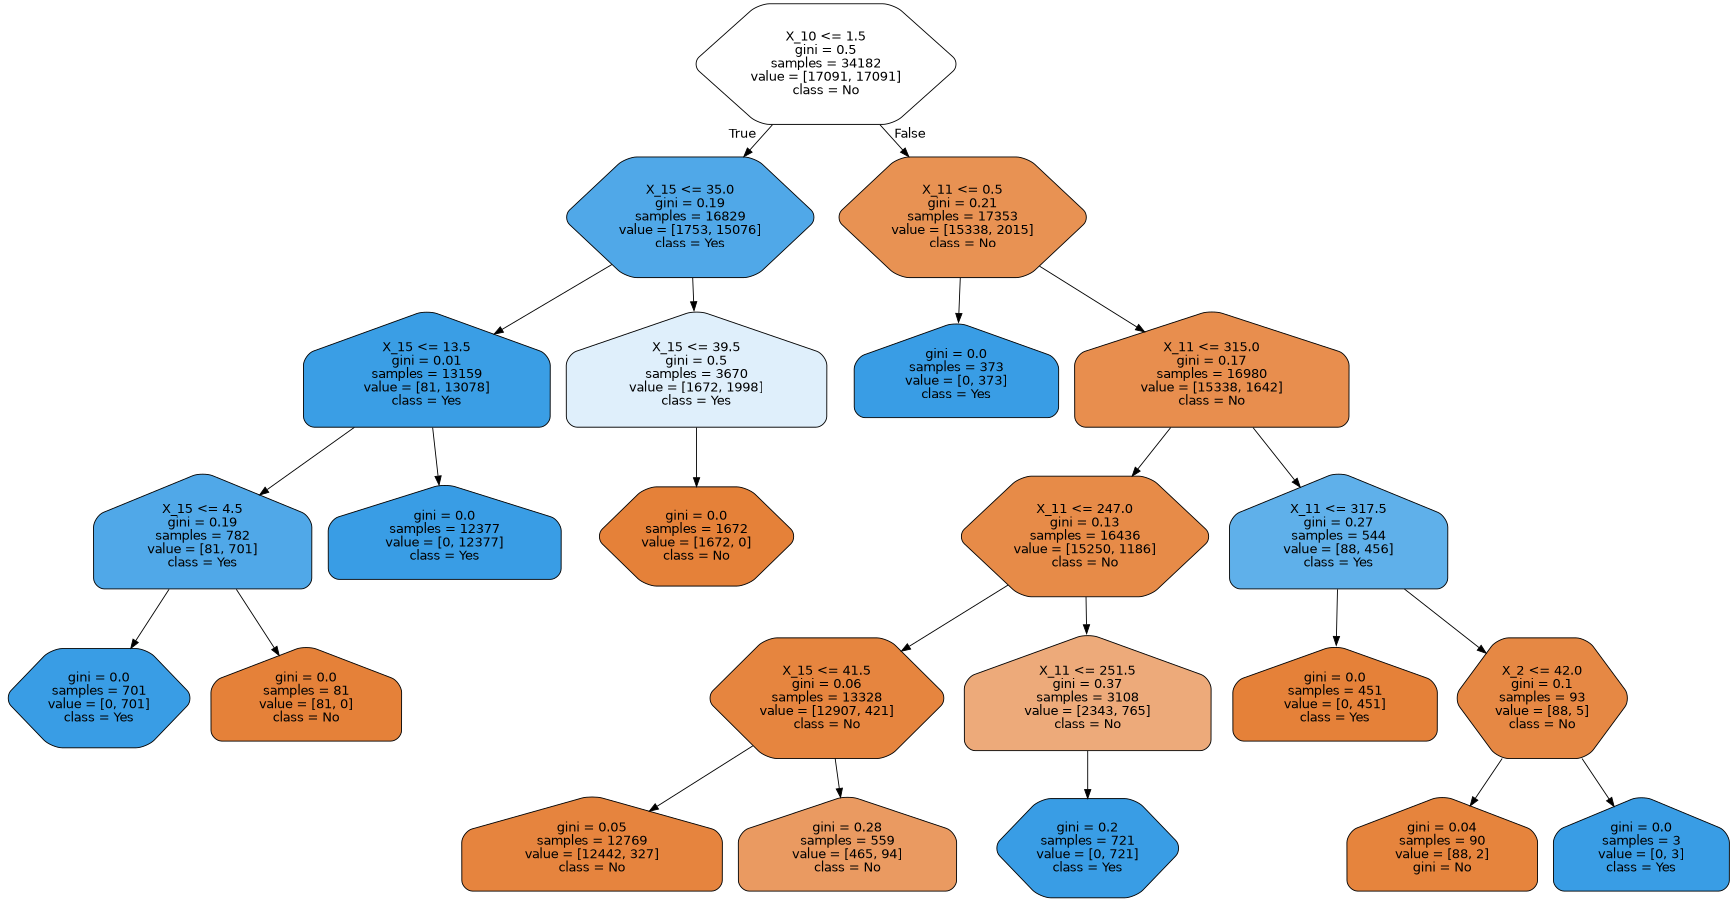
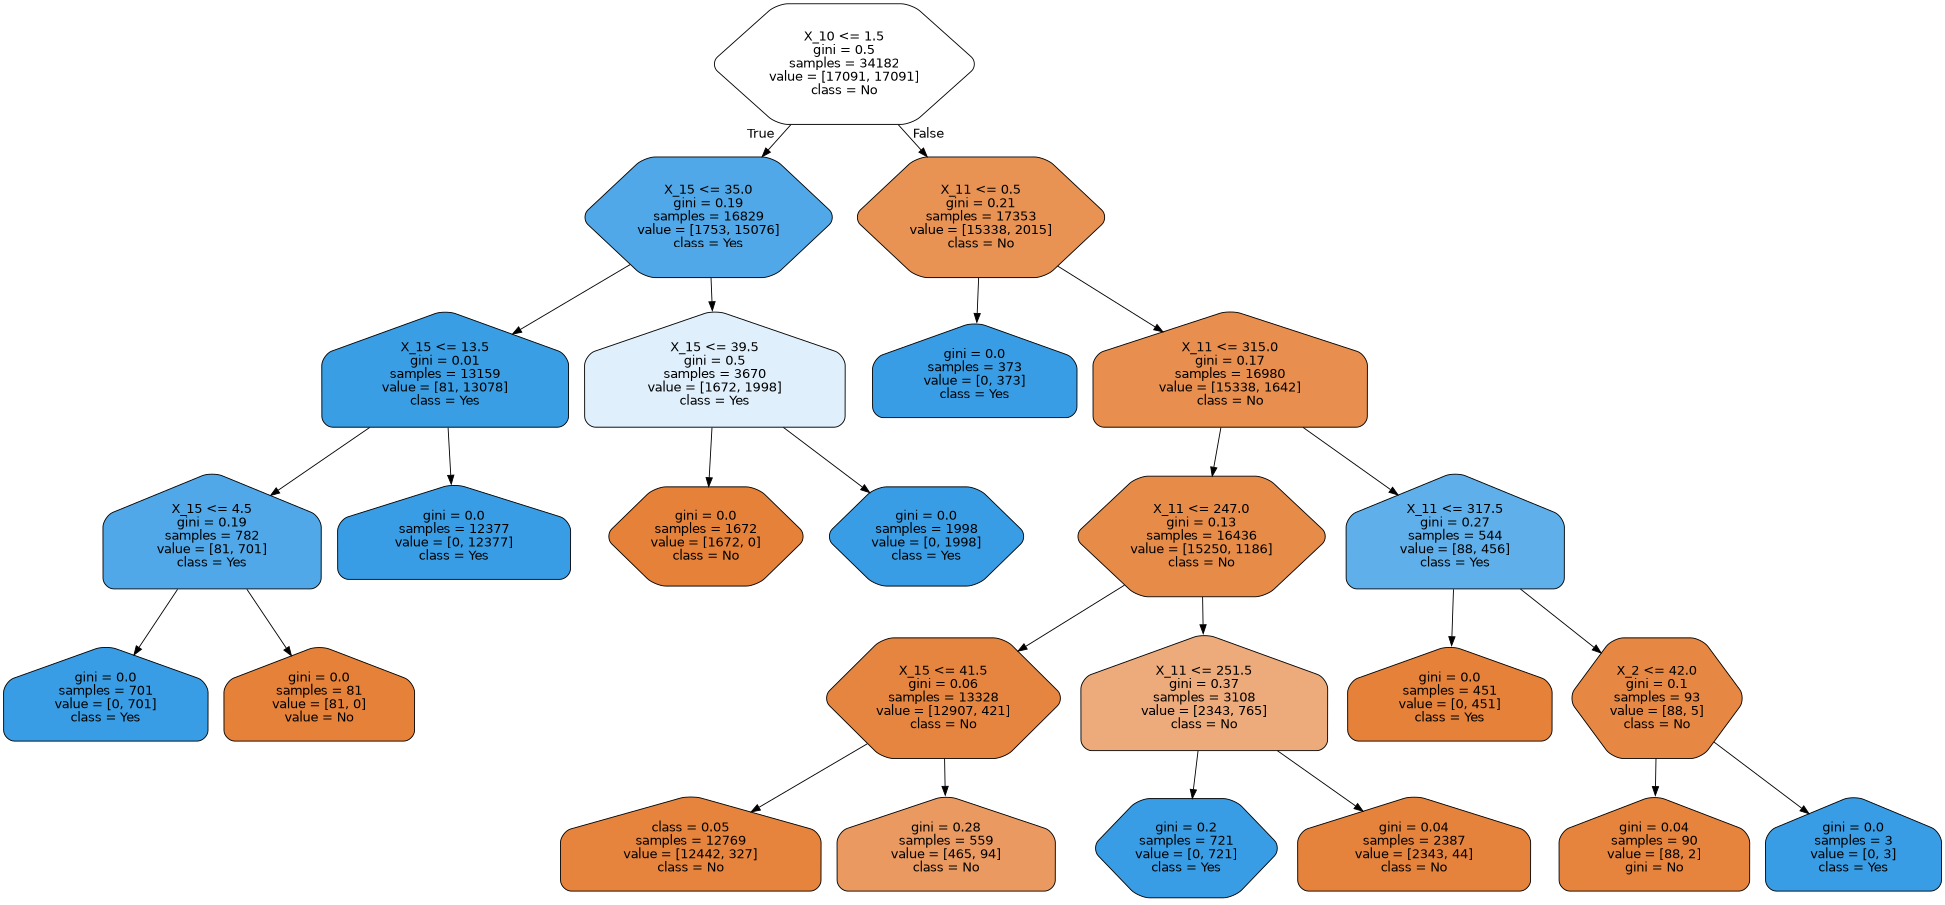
none -> (927, 536)
(99, 698) -> (106, 698)
(306, 698) -> (319, 698)
(592, 848) -> (691, 848)
none -> (1414, 848)
